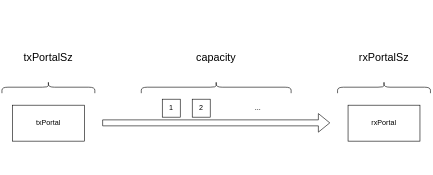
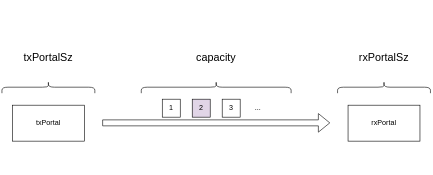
(201, 108) -> (201, 108)
none -> (231, 108)
